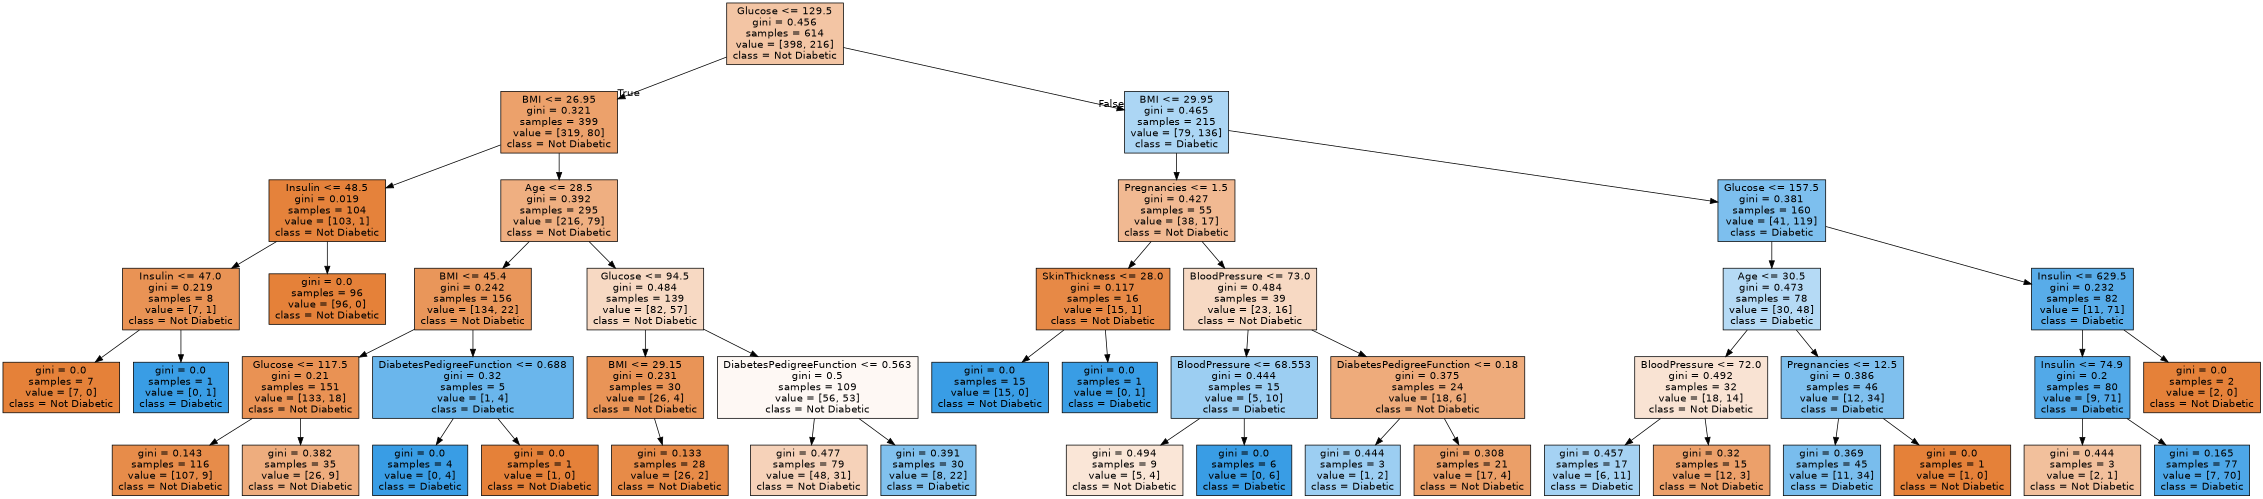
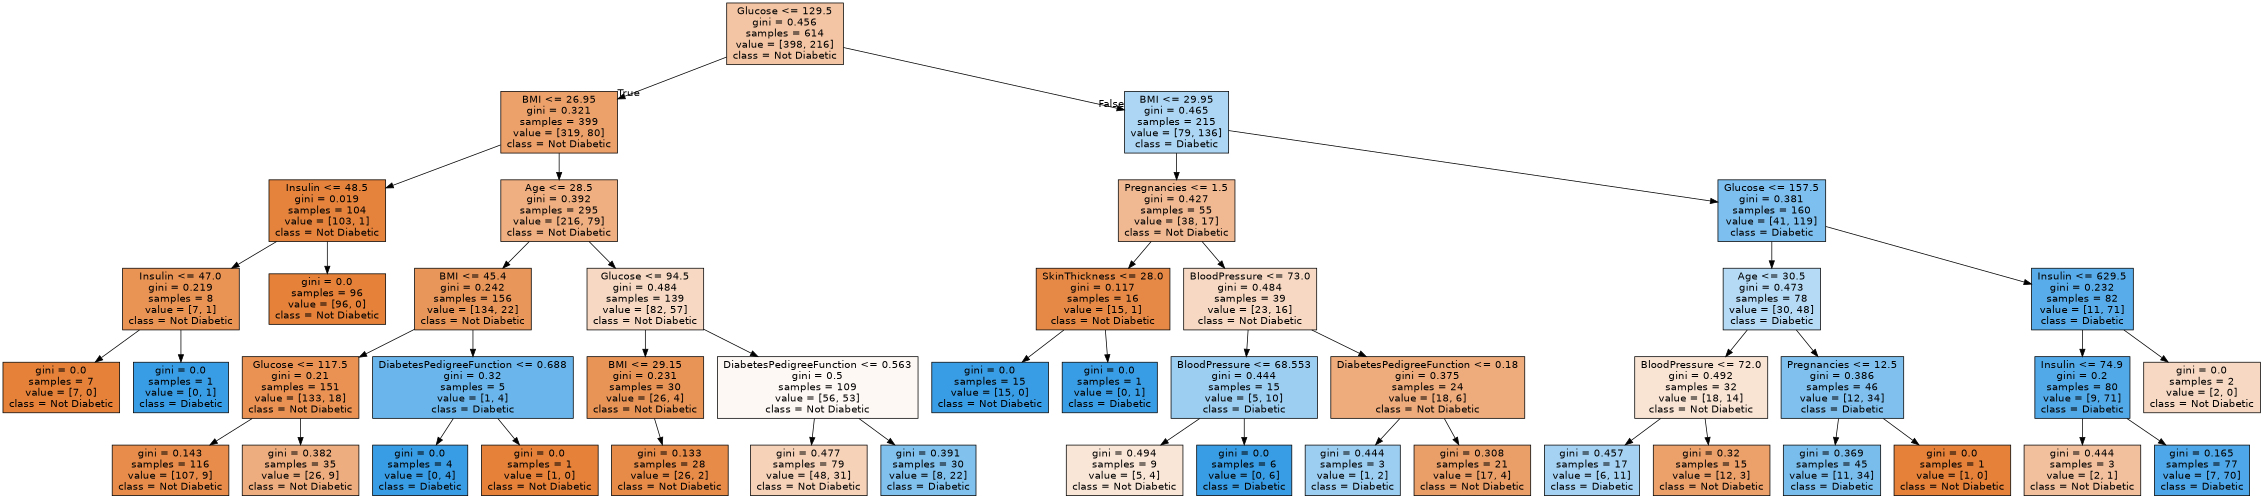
(2202, 388) -> (2202, 388)
